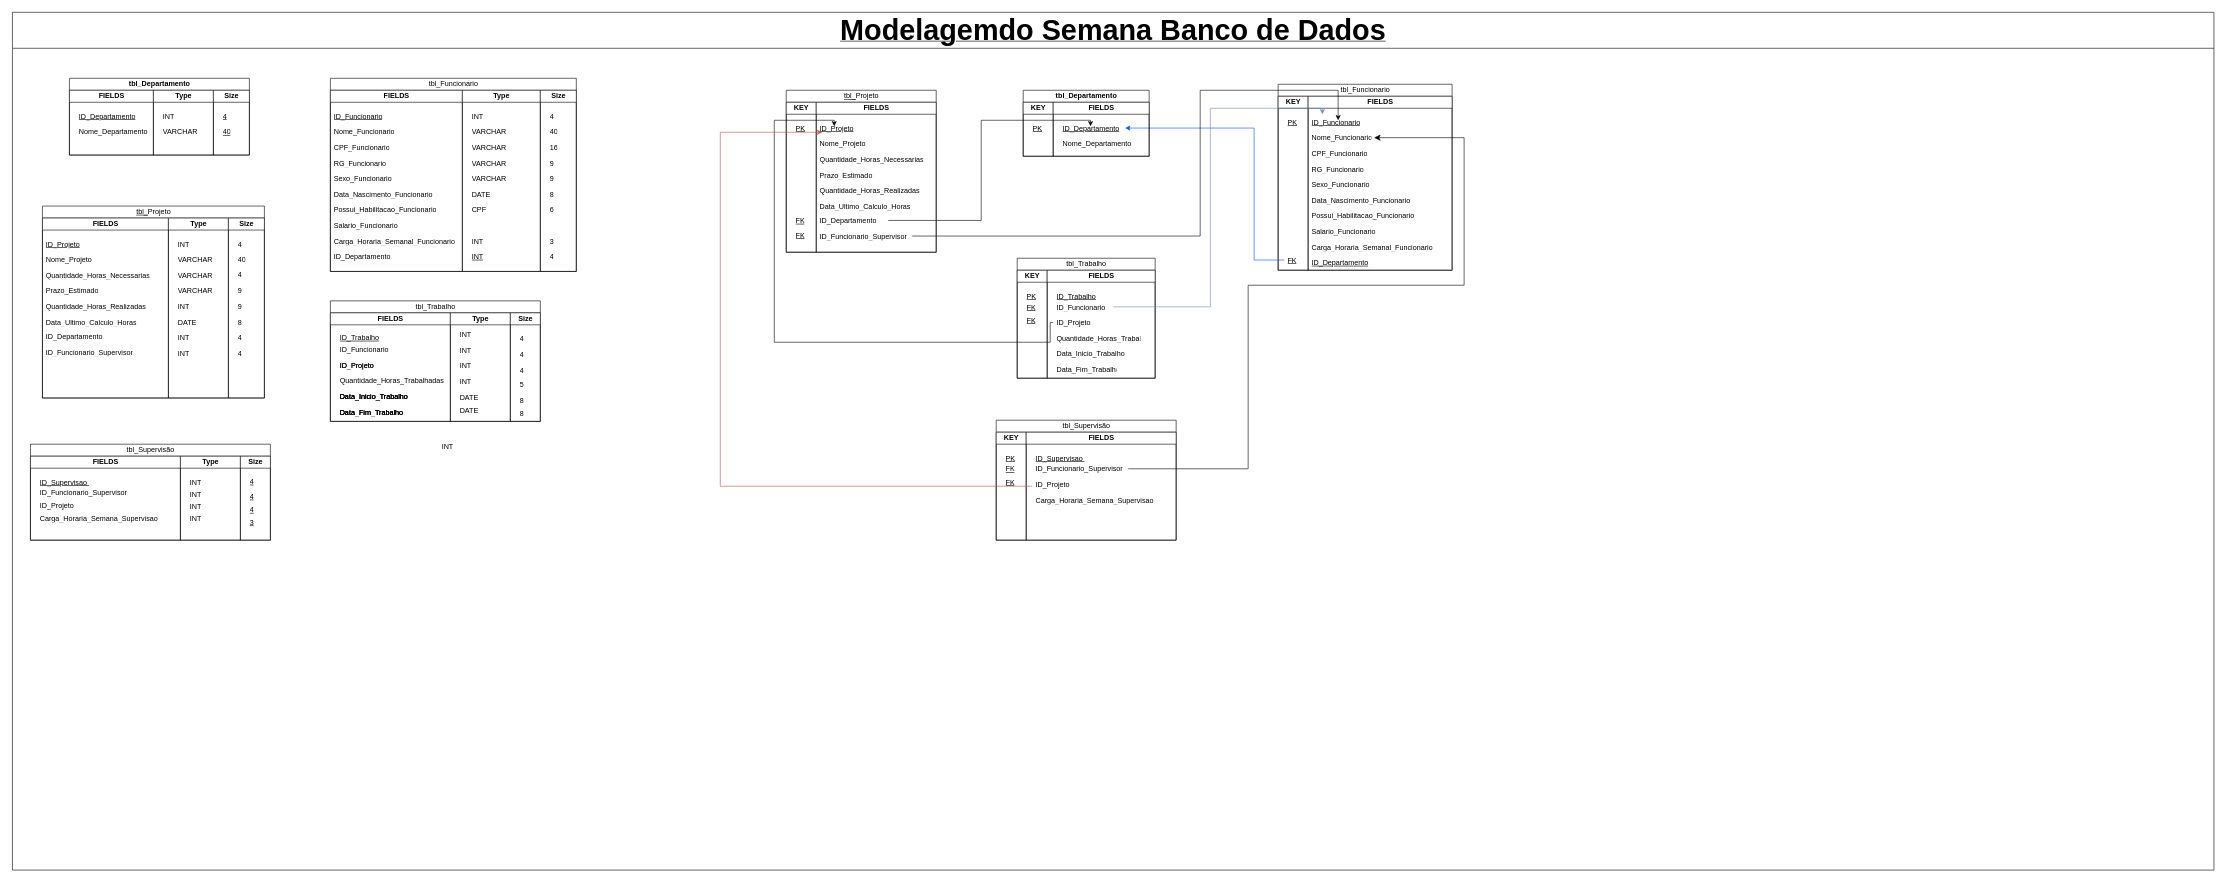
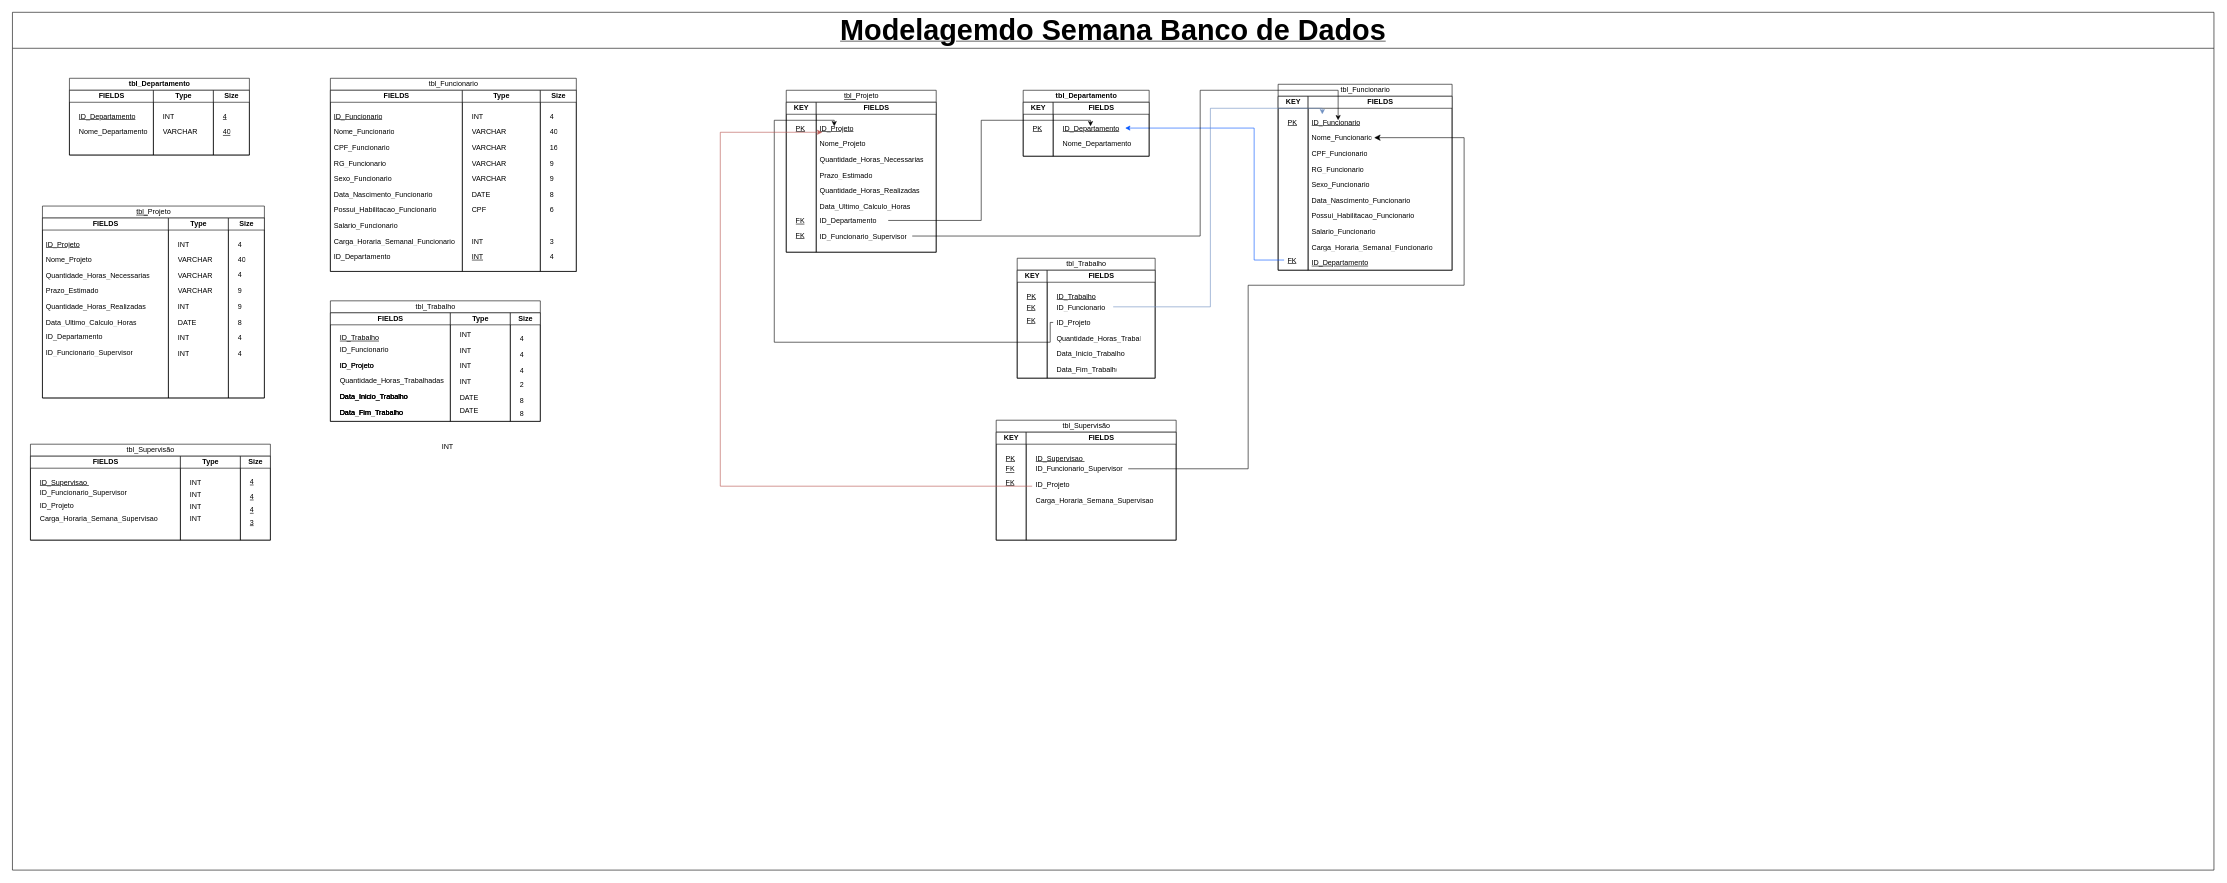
(522, 385) -> (522, 385)
